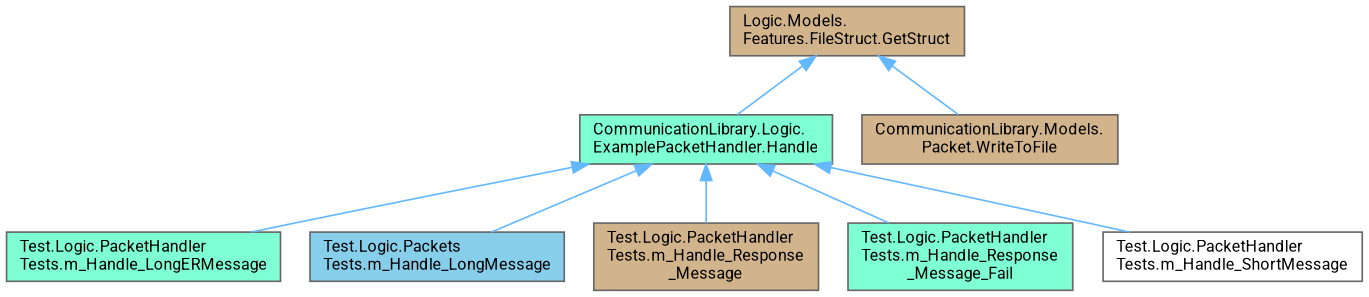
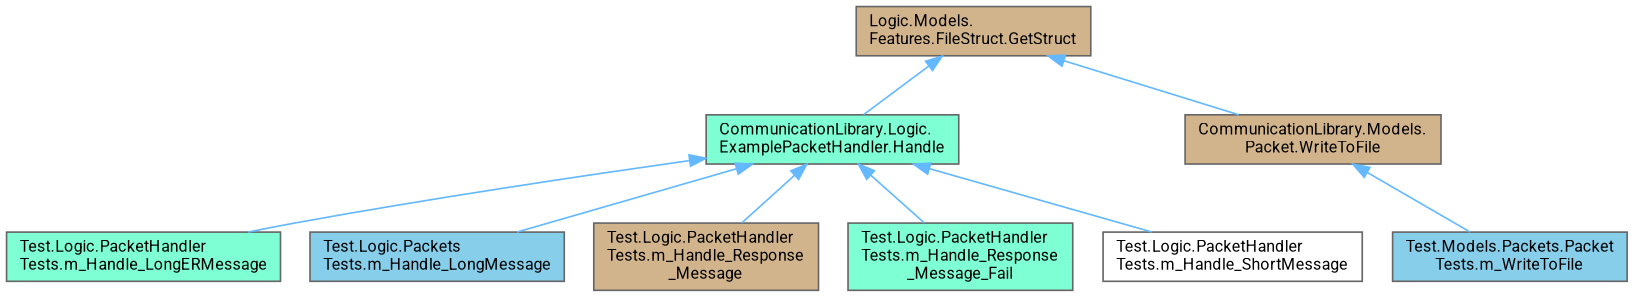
none -> (1510, 257)
